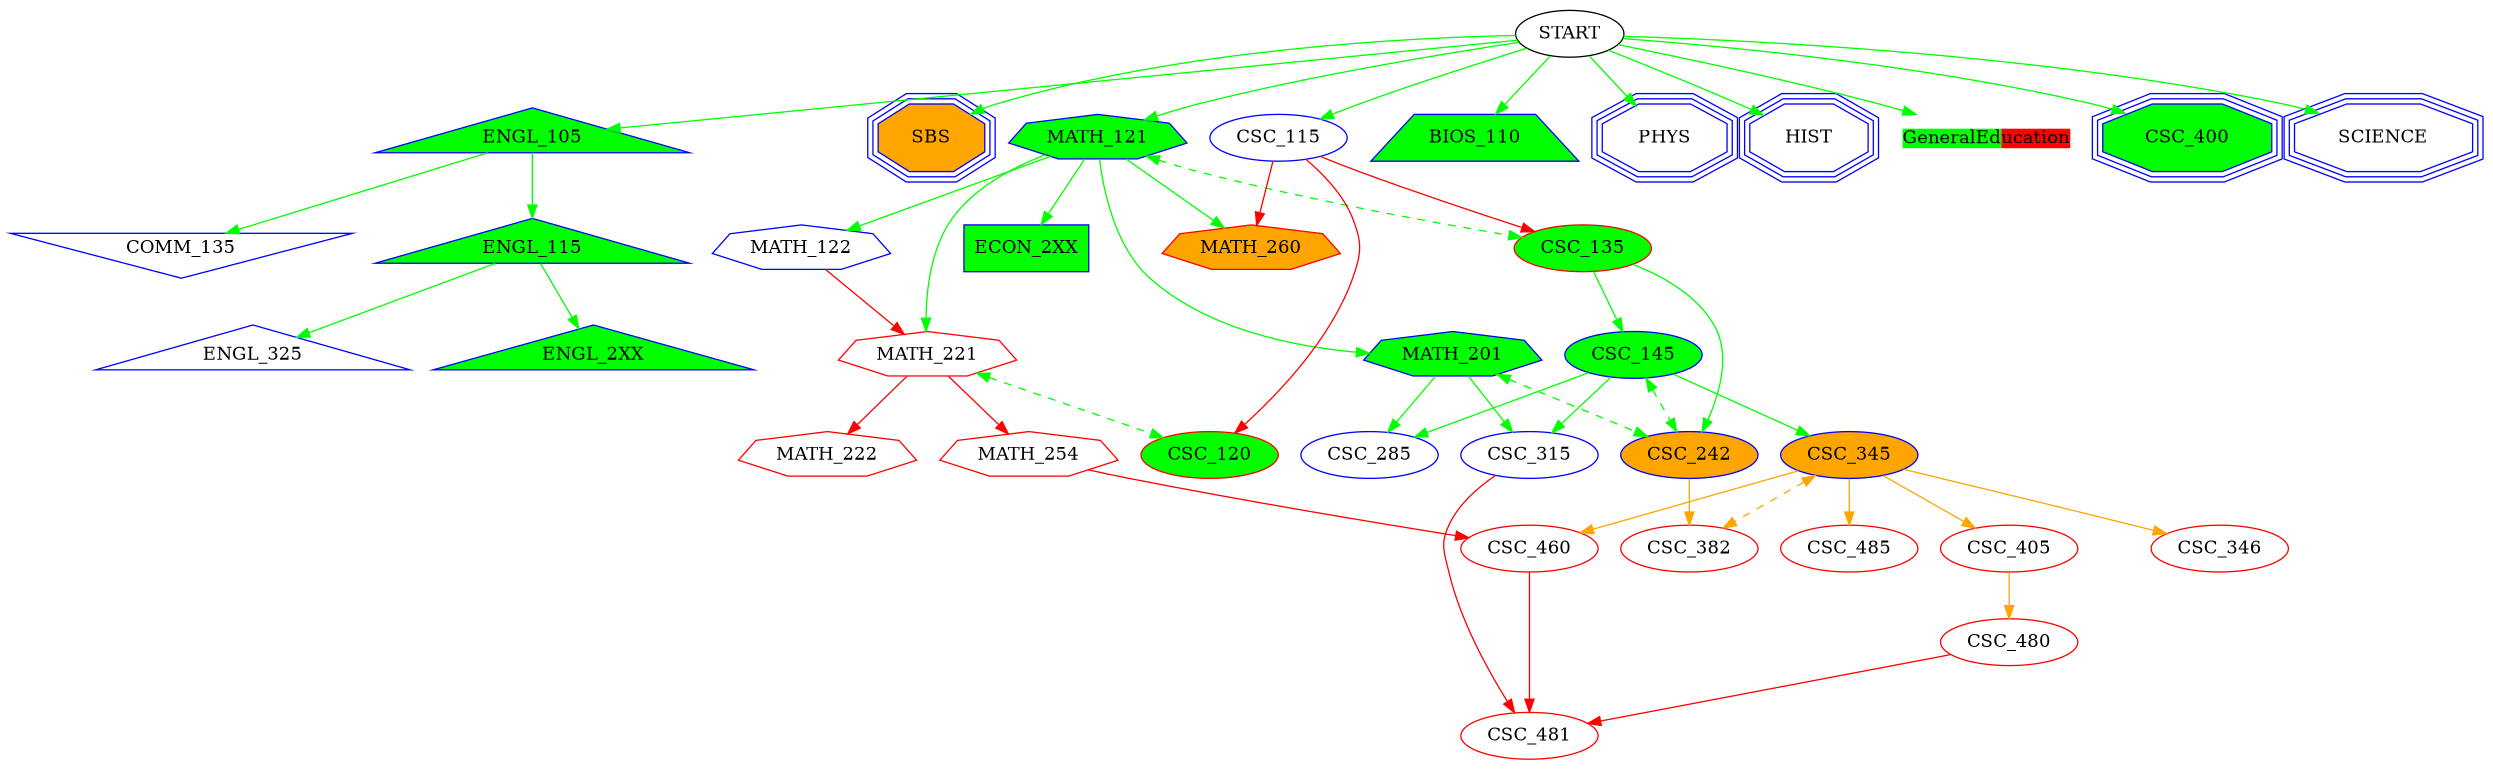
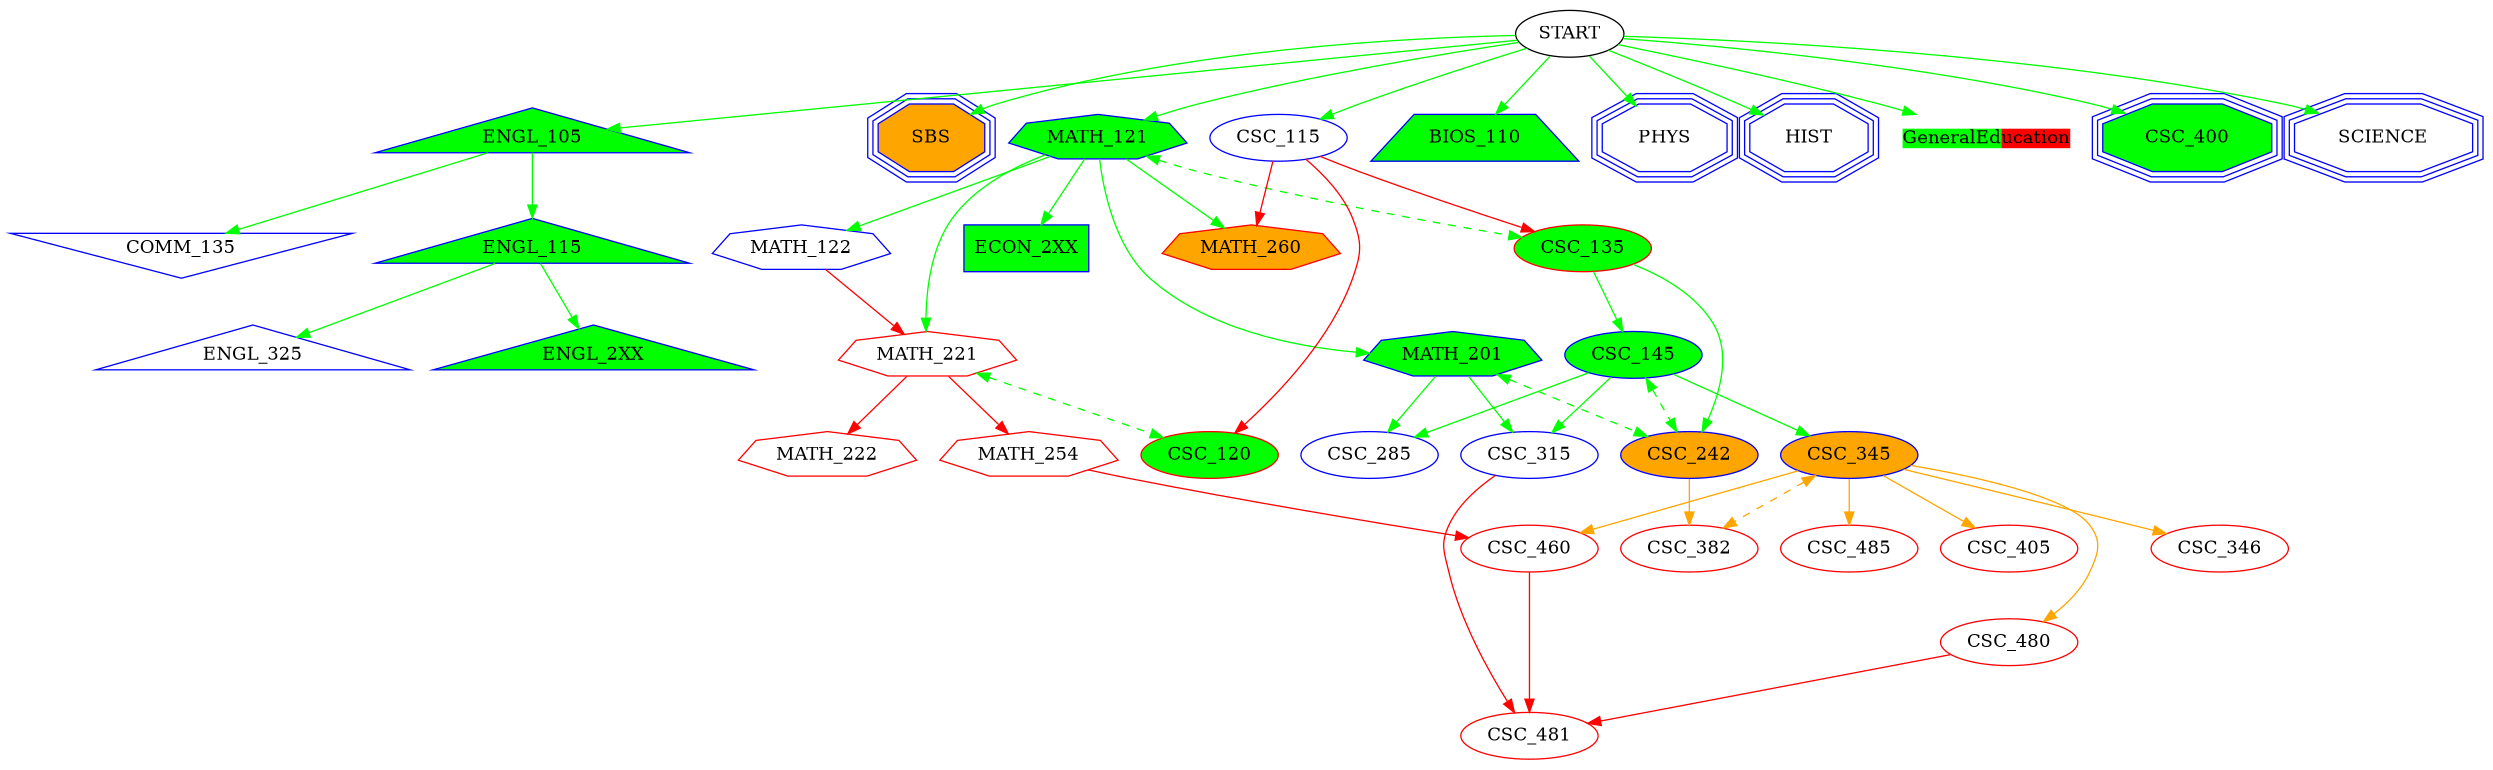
(2009, 589) -> (2091, 527)
